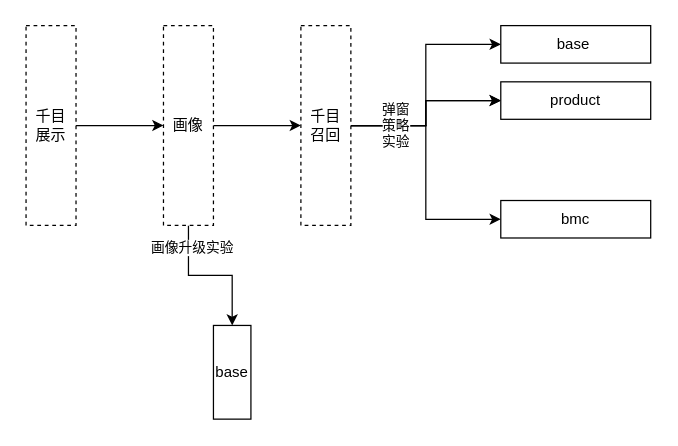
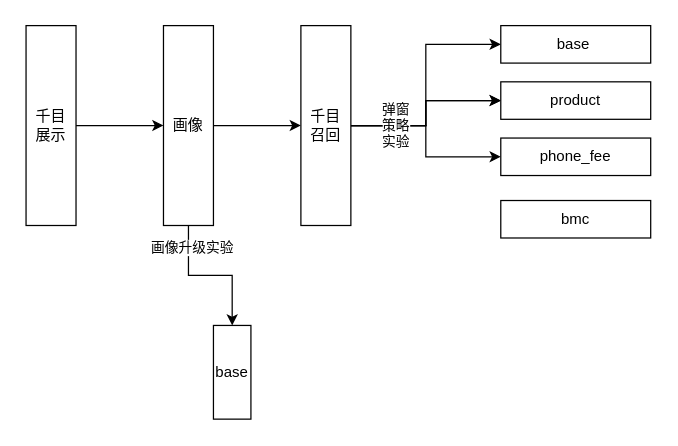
(51, 126) -> (51, 126)
(188, 126) -> (188, 126)
(326, 126) -> (326, 126)
none -> (460, 157)
none -> (576, 157)
(429, 219) -> none
